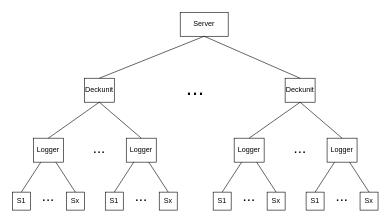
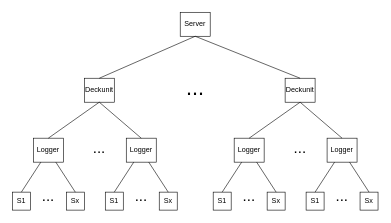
(204, 24) -> (195, 24)
